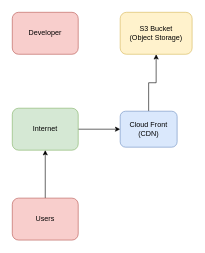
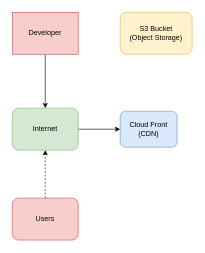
(45, 33) -> (45, 33)
(149, 92) -> none
none -> (45, 102)
(45, 176) -> (45, 176)
